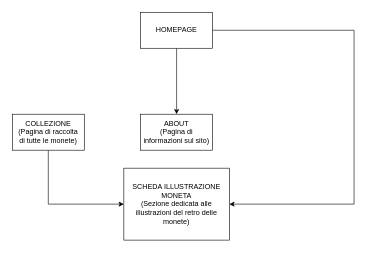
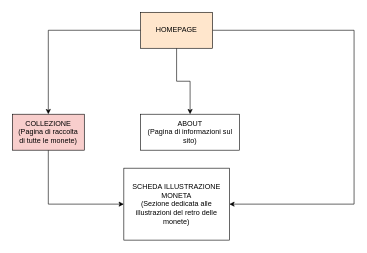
none -> (48, 30)
(177, 30) -> (177, 30)
(48, 132) -> (48, 132)
(177, 132) -> (190, 132)
